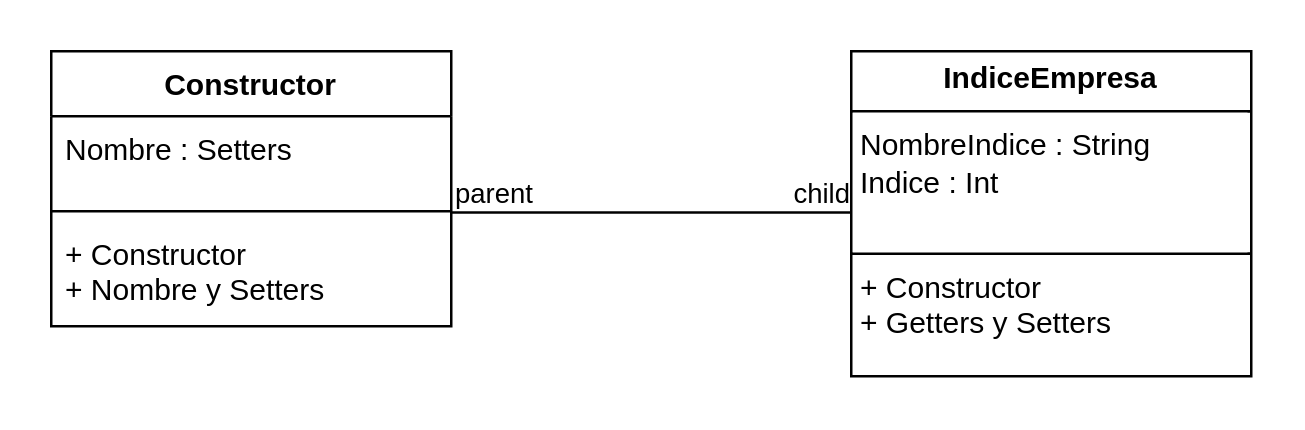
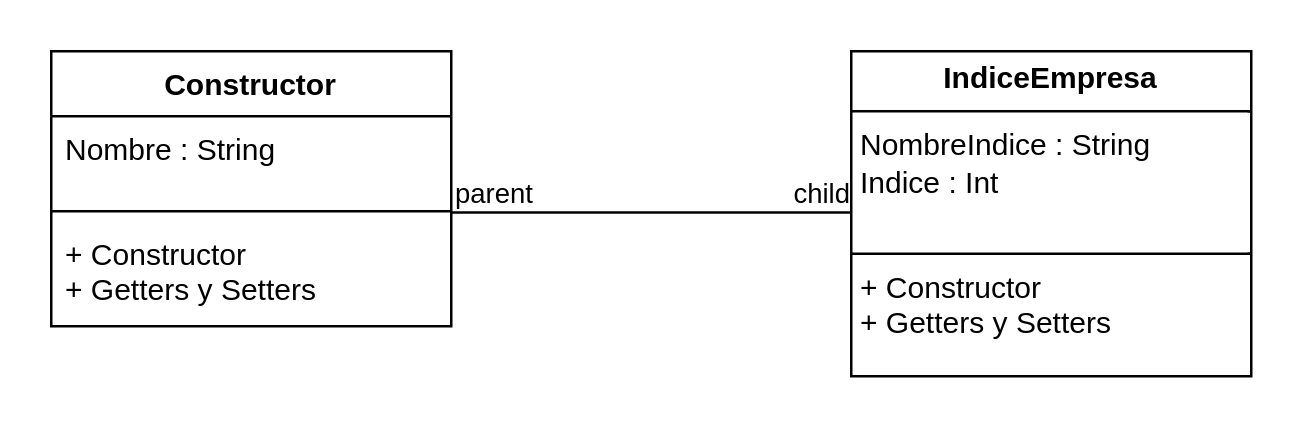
(189, 152) -> (177, 152)
(206, 275) -> (214, 275)
